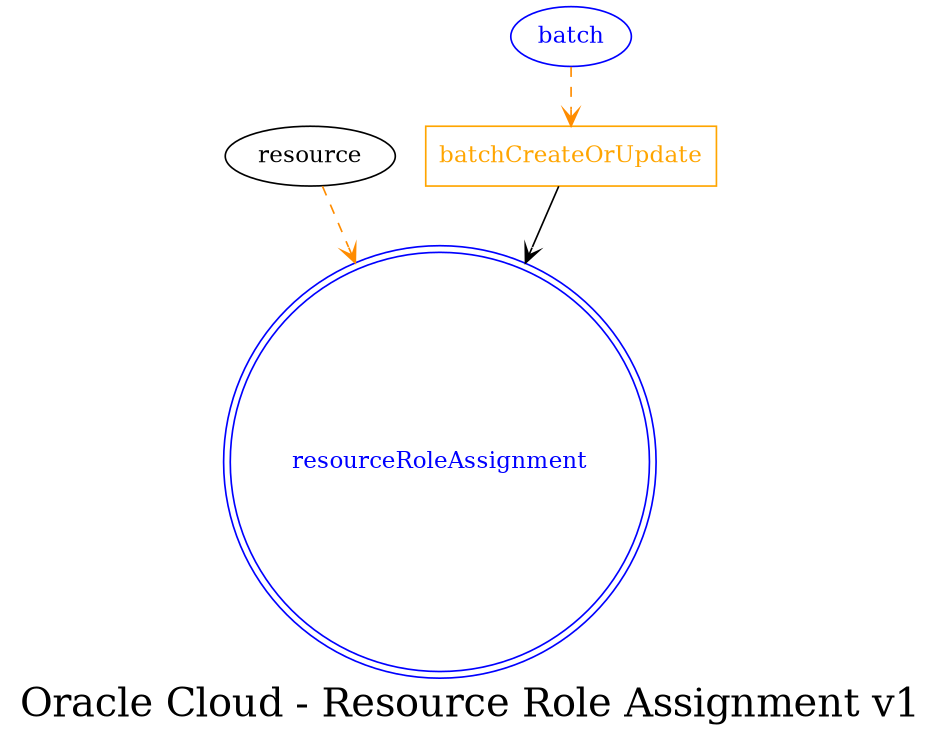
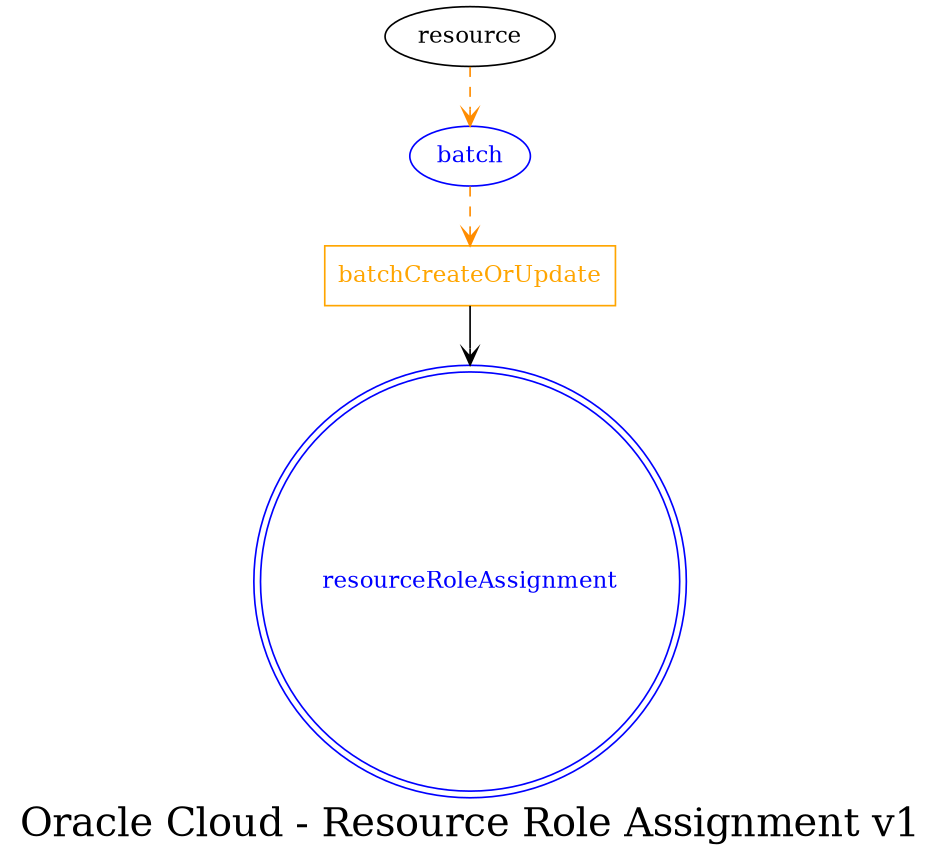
(335, 217) -> (470, 88)
